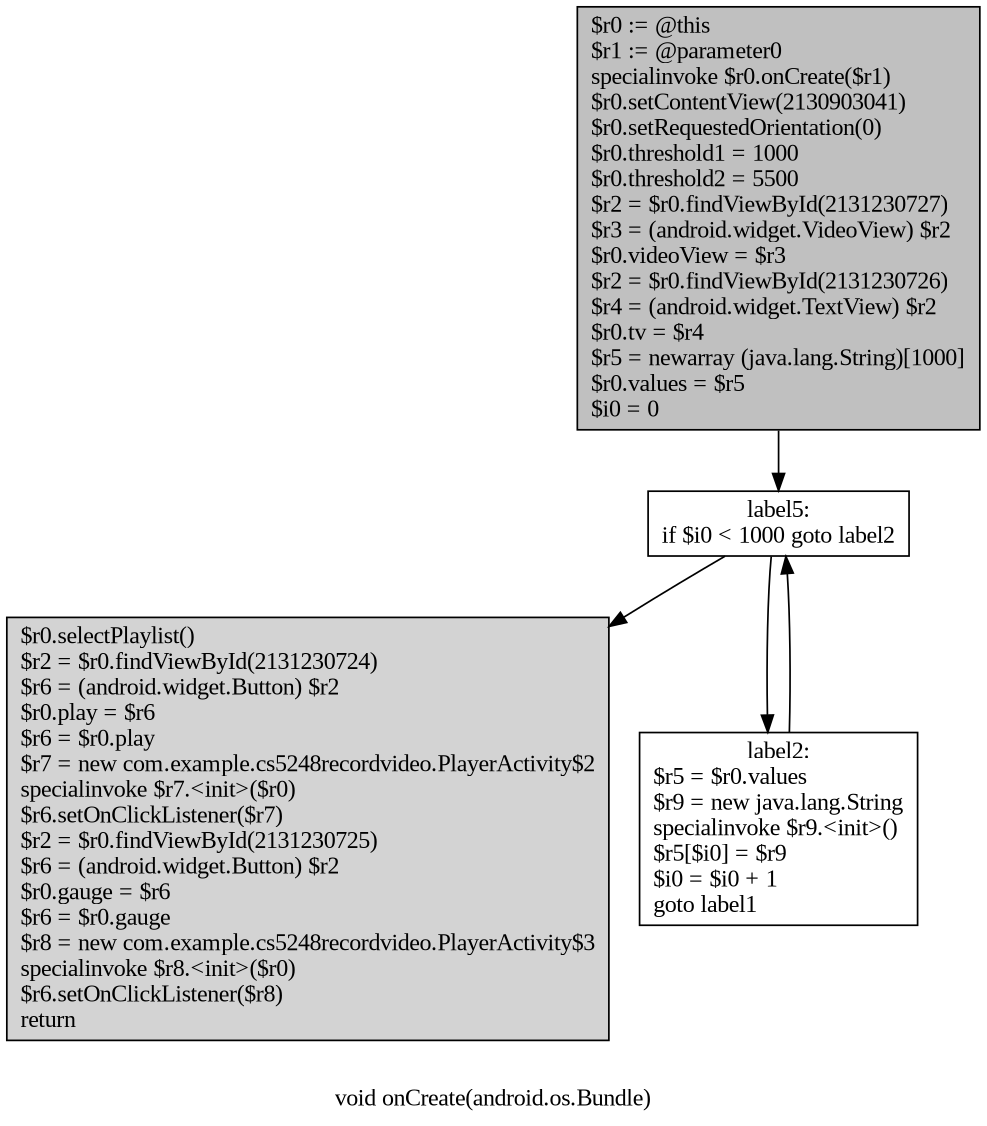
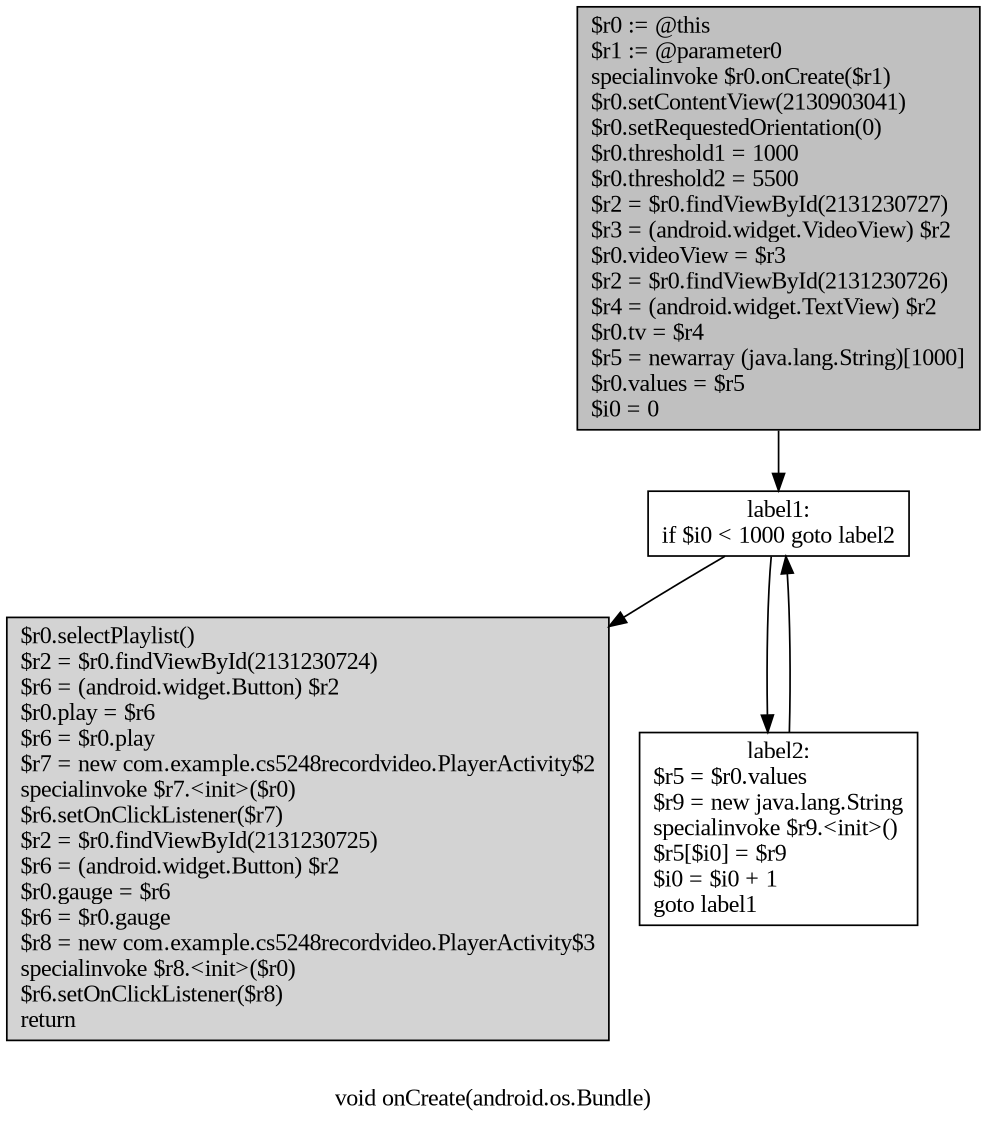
(779, 524) -> (779, 524)
